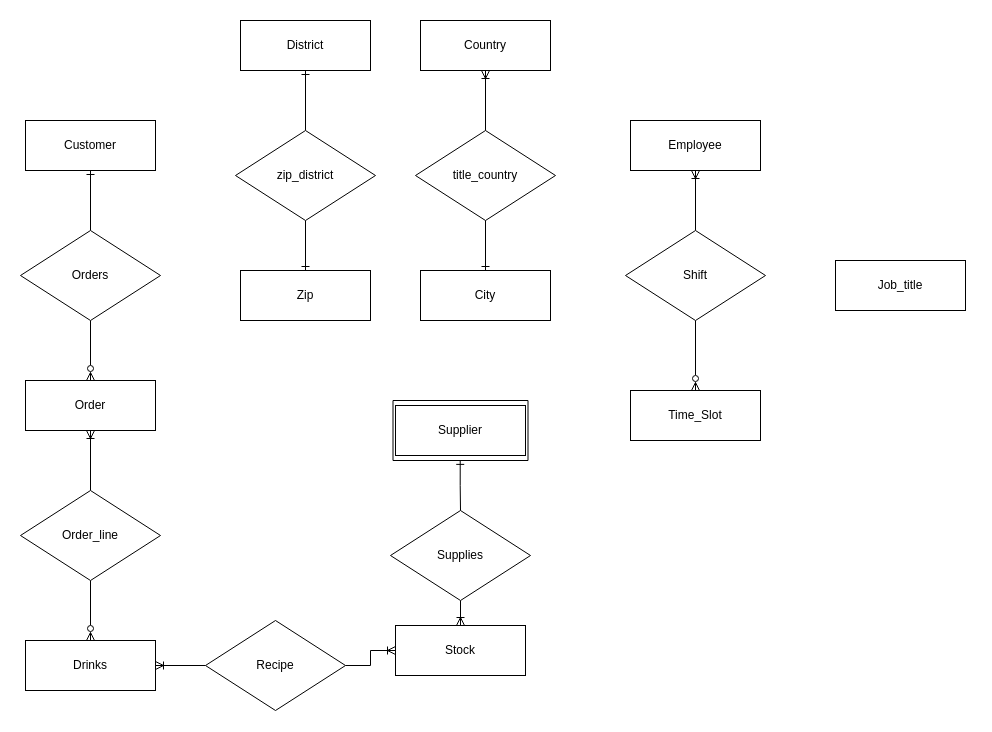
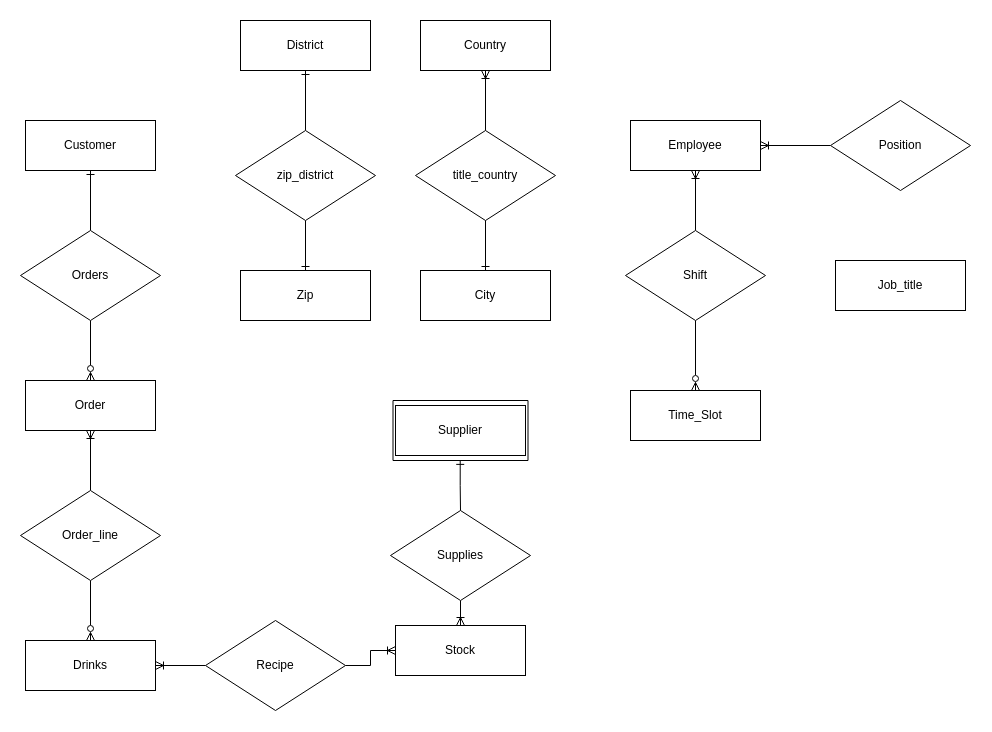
none -> (796, 146)
none -> (901, 146)
